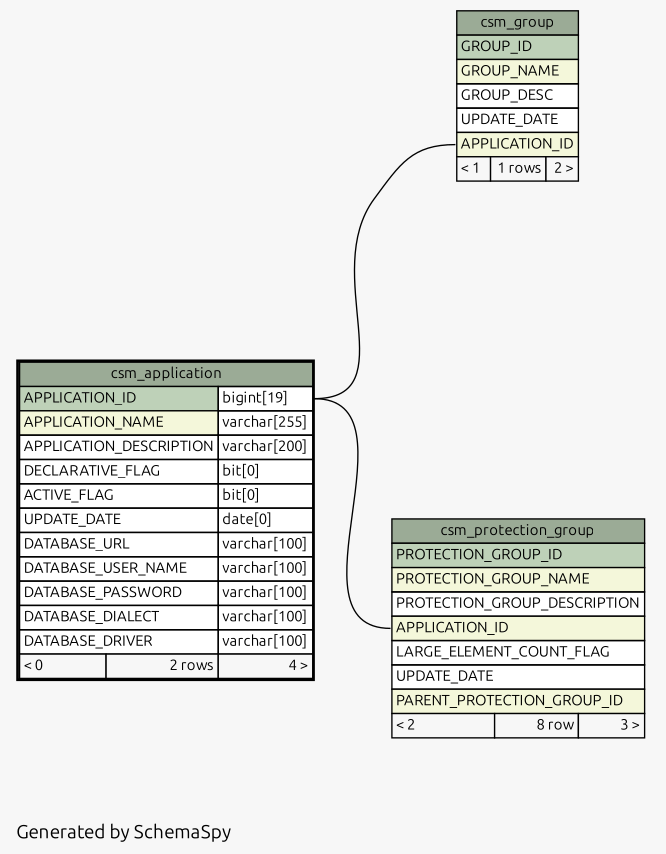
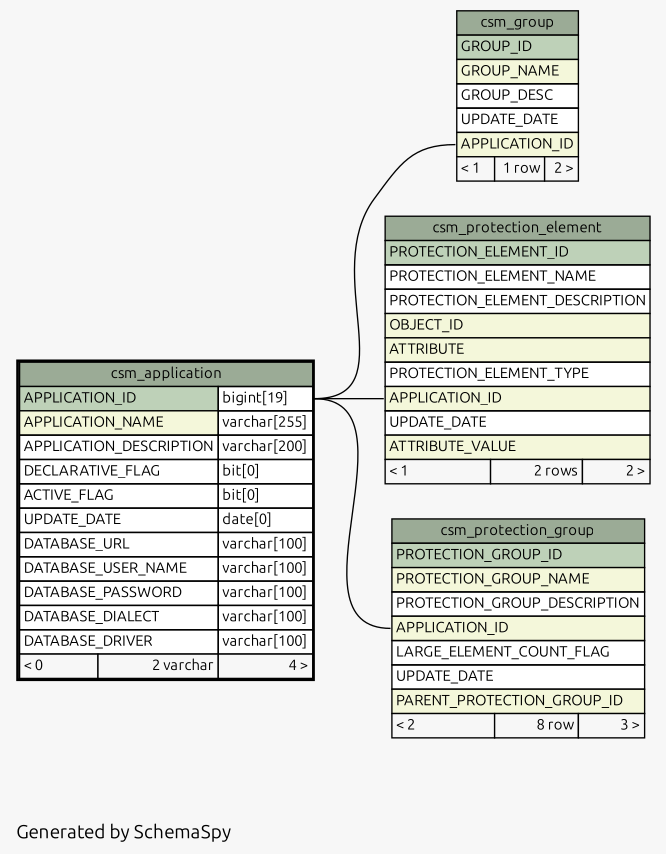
(520, 168) -> (522, 168)
none -> (518, 350)
(192, 666) -> (183, 666)
